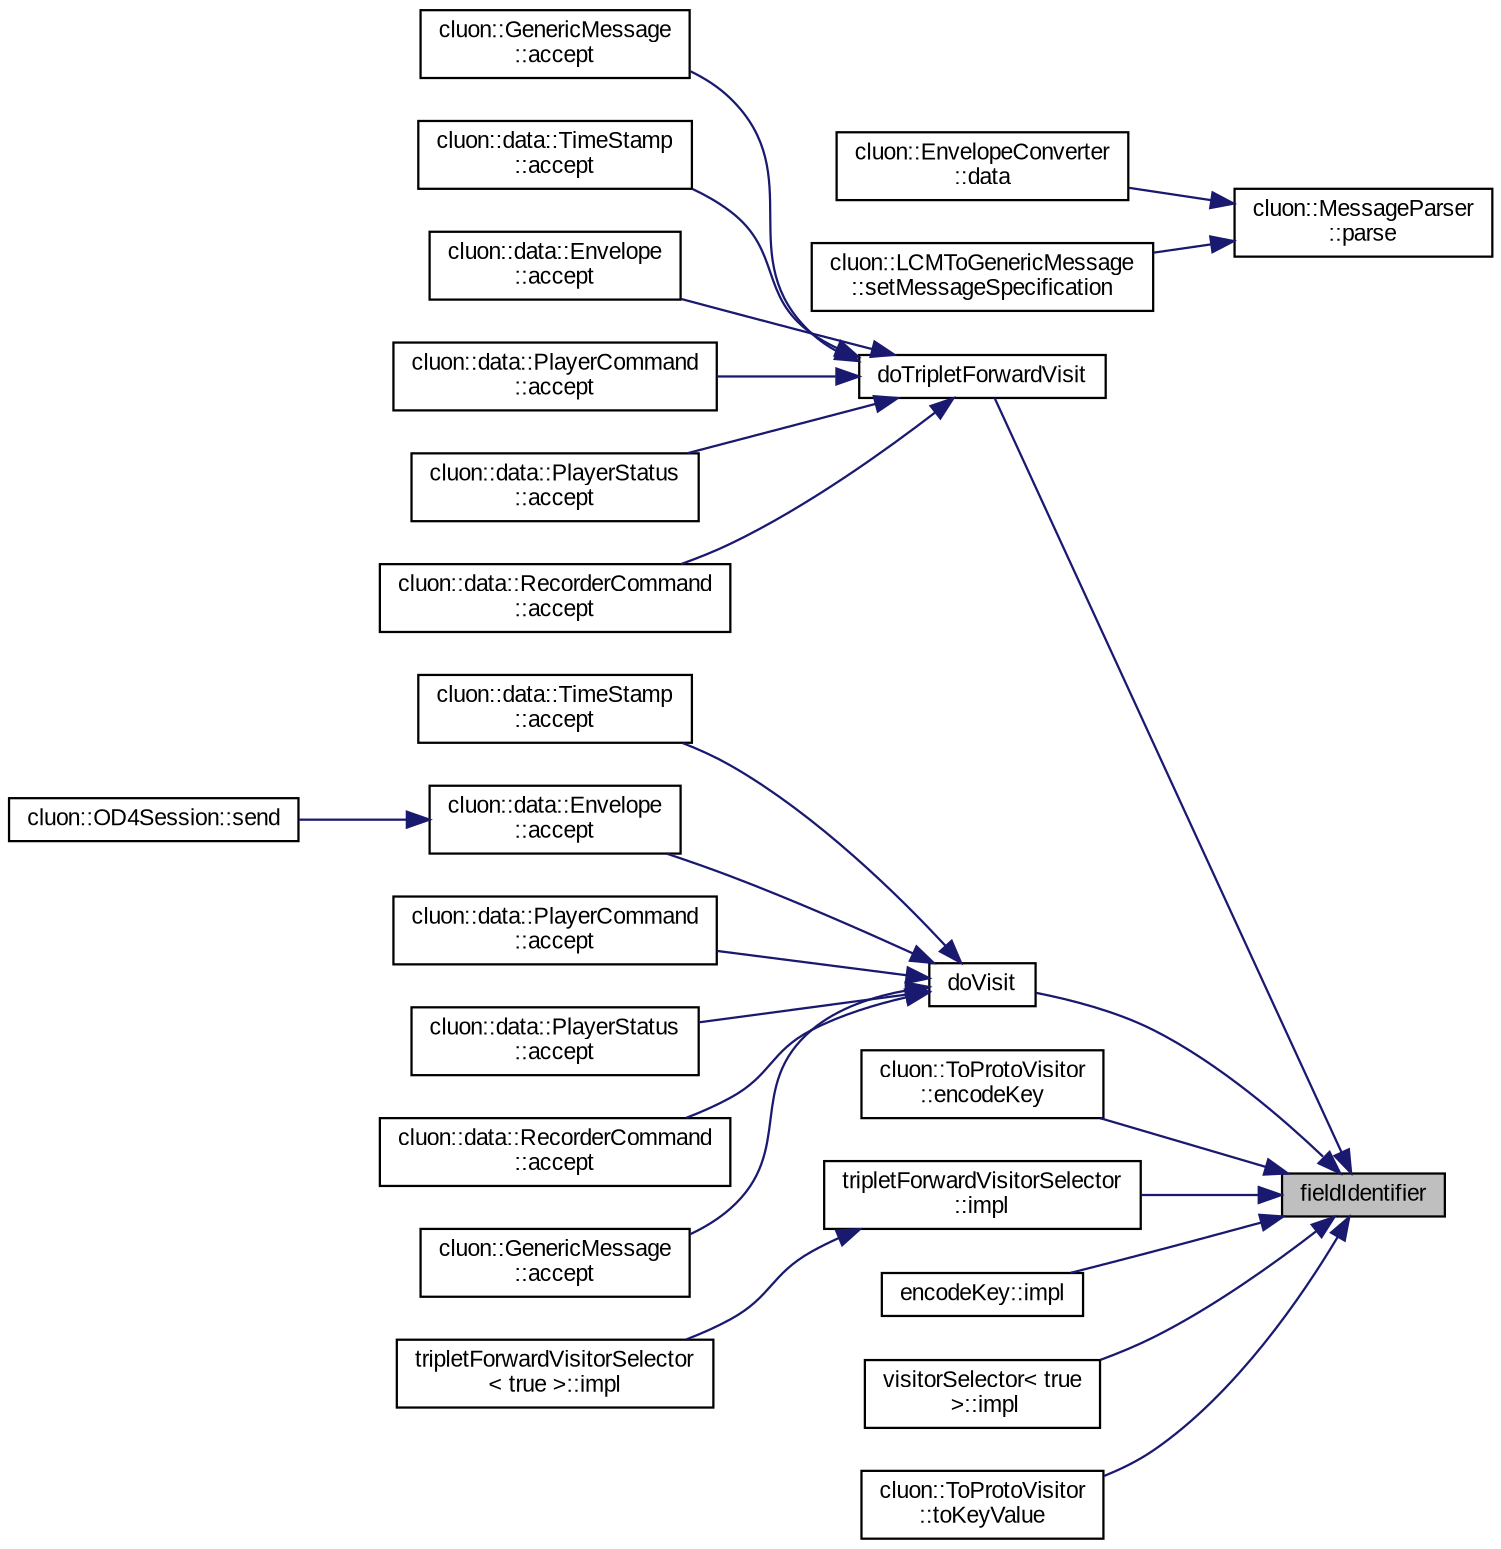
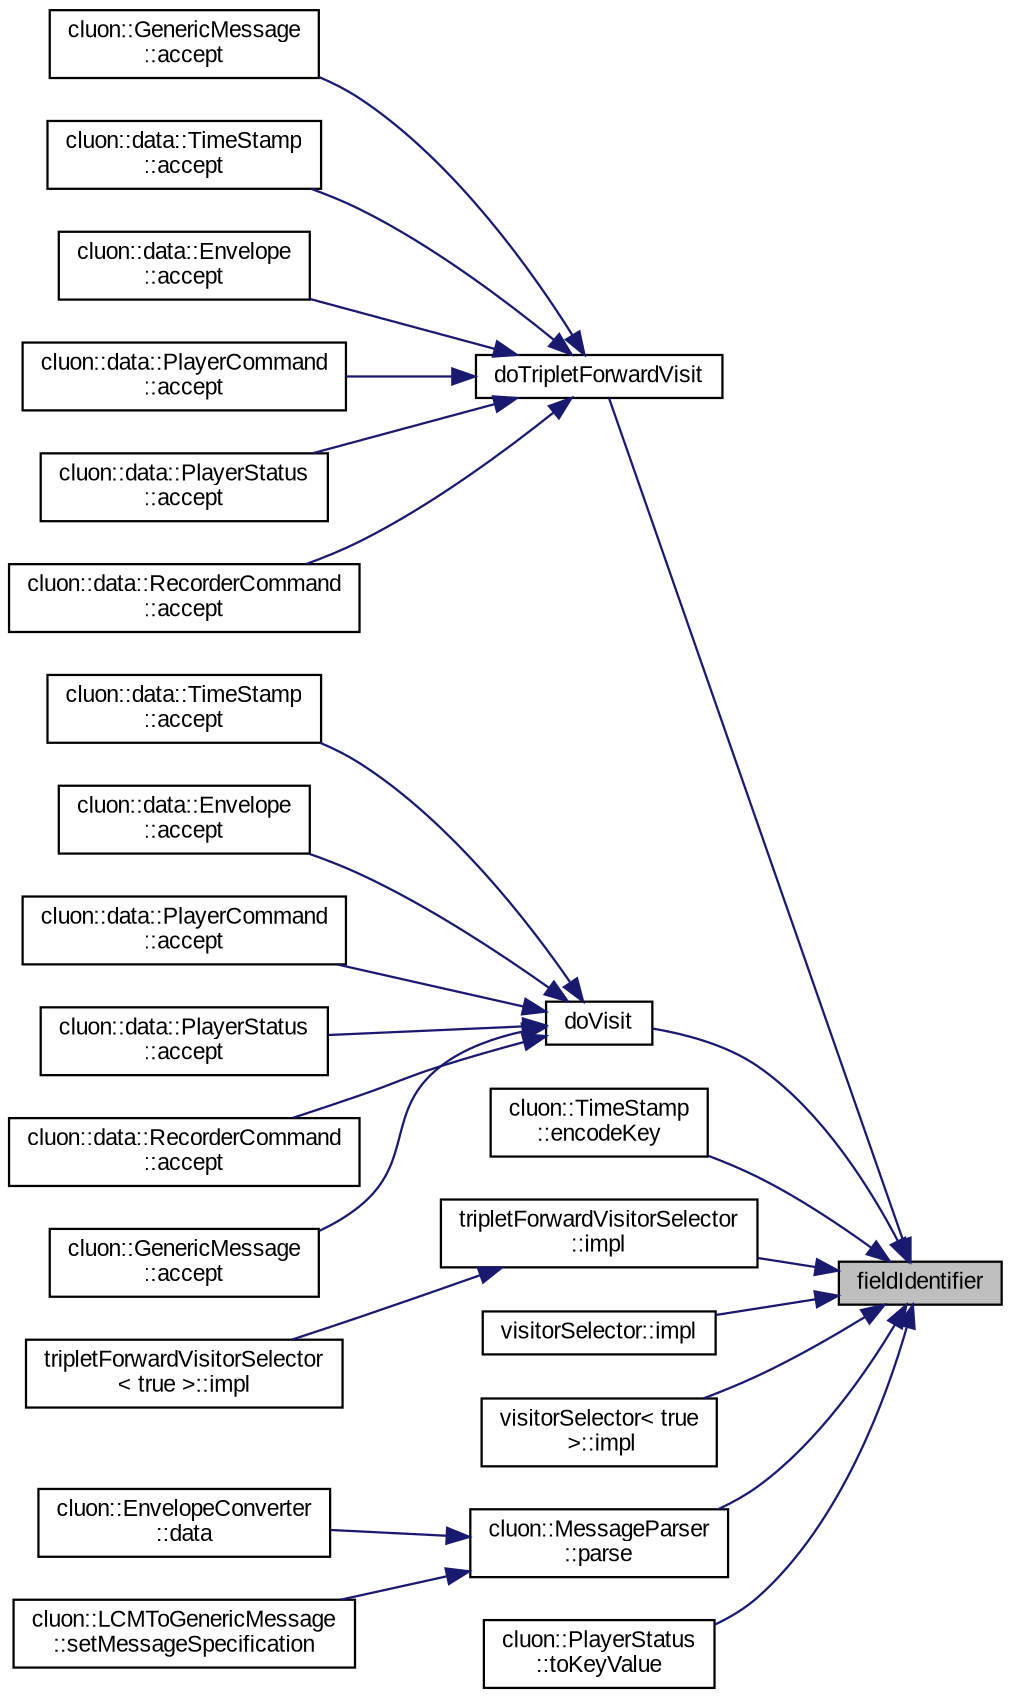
(154, 820) -> none
(982, 1084) -> (599, 1123)
(982, 1294) -> (599, 1333)
none -> (819, 1430)
(982, 1505) -> (599, 1654)
